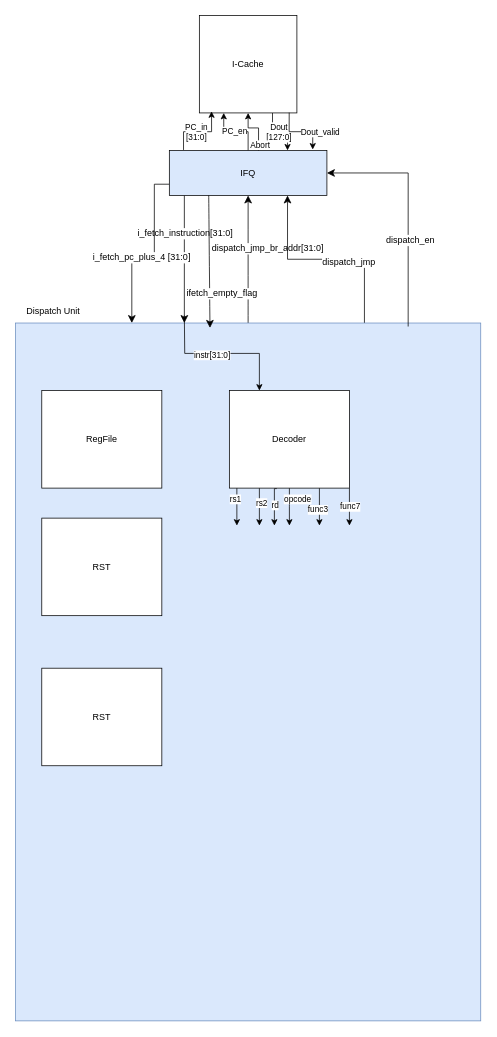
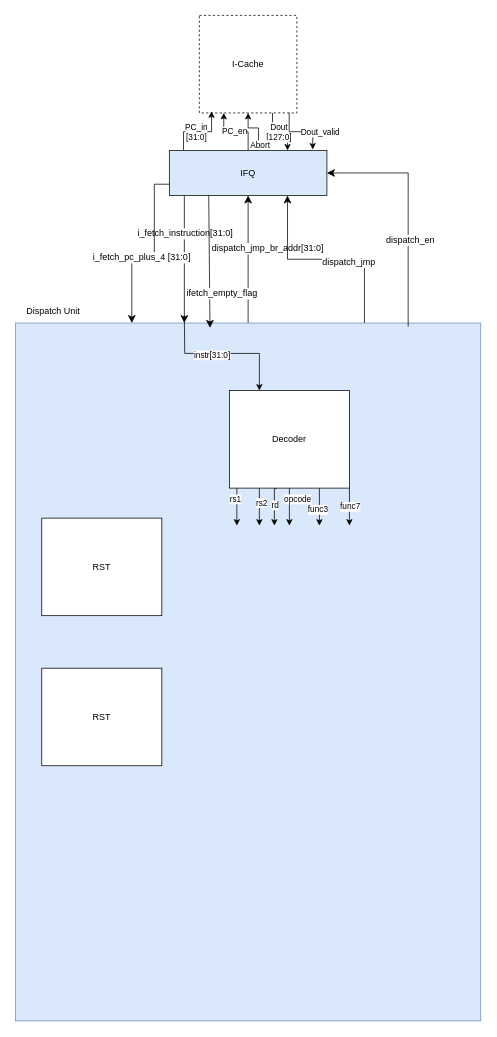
(248, 64) -> (248, 64)
(102, 439) -> none
